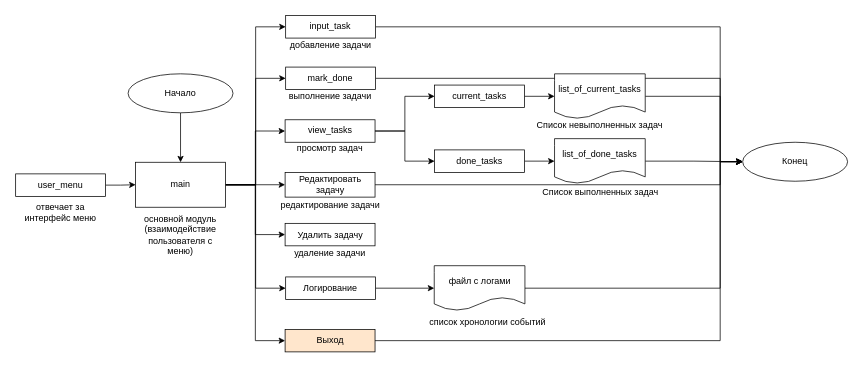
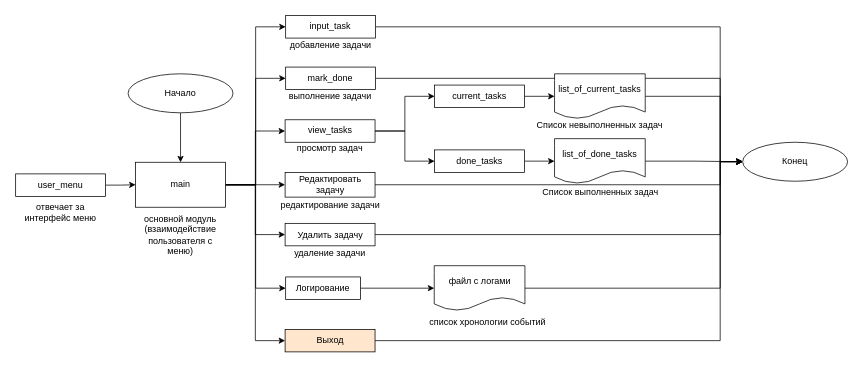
none -> (546, 235)
(331, 288) -> (323, 288)
